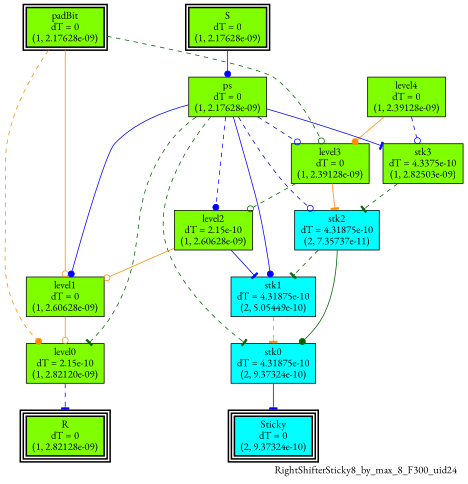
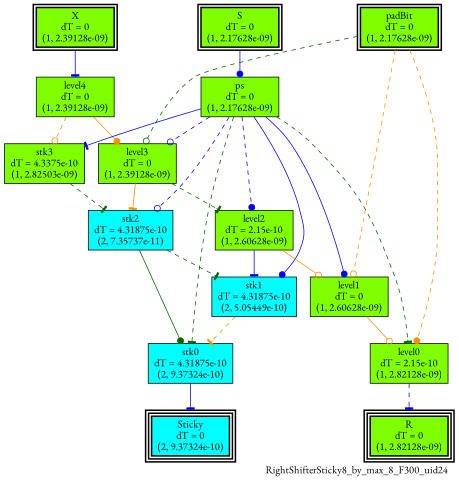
none -> (75, 27)
(414, 127) -> (61, 127)
(65, 161) -> (375, 161)
(275, 195) -> (194, 196)
(65, 363) -> (409, 363)
